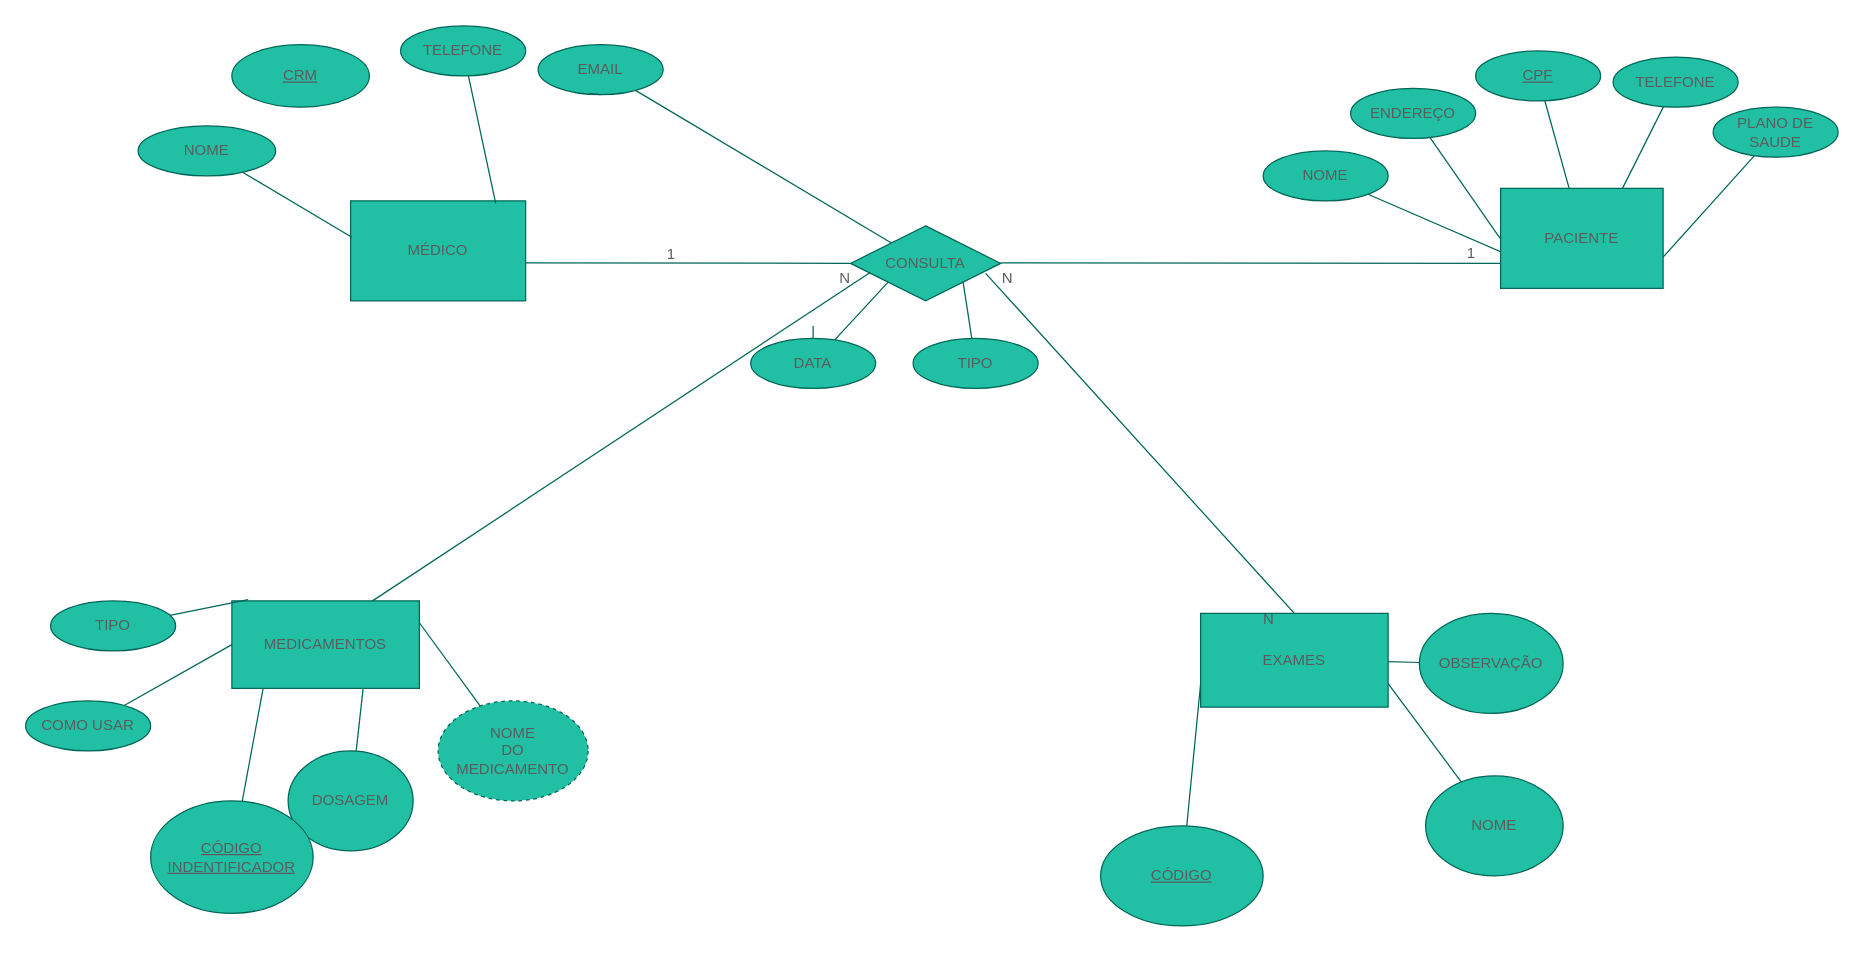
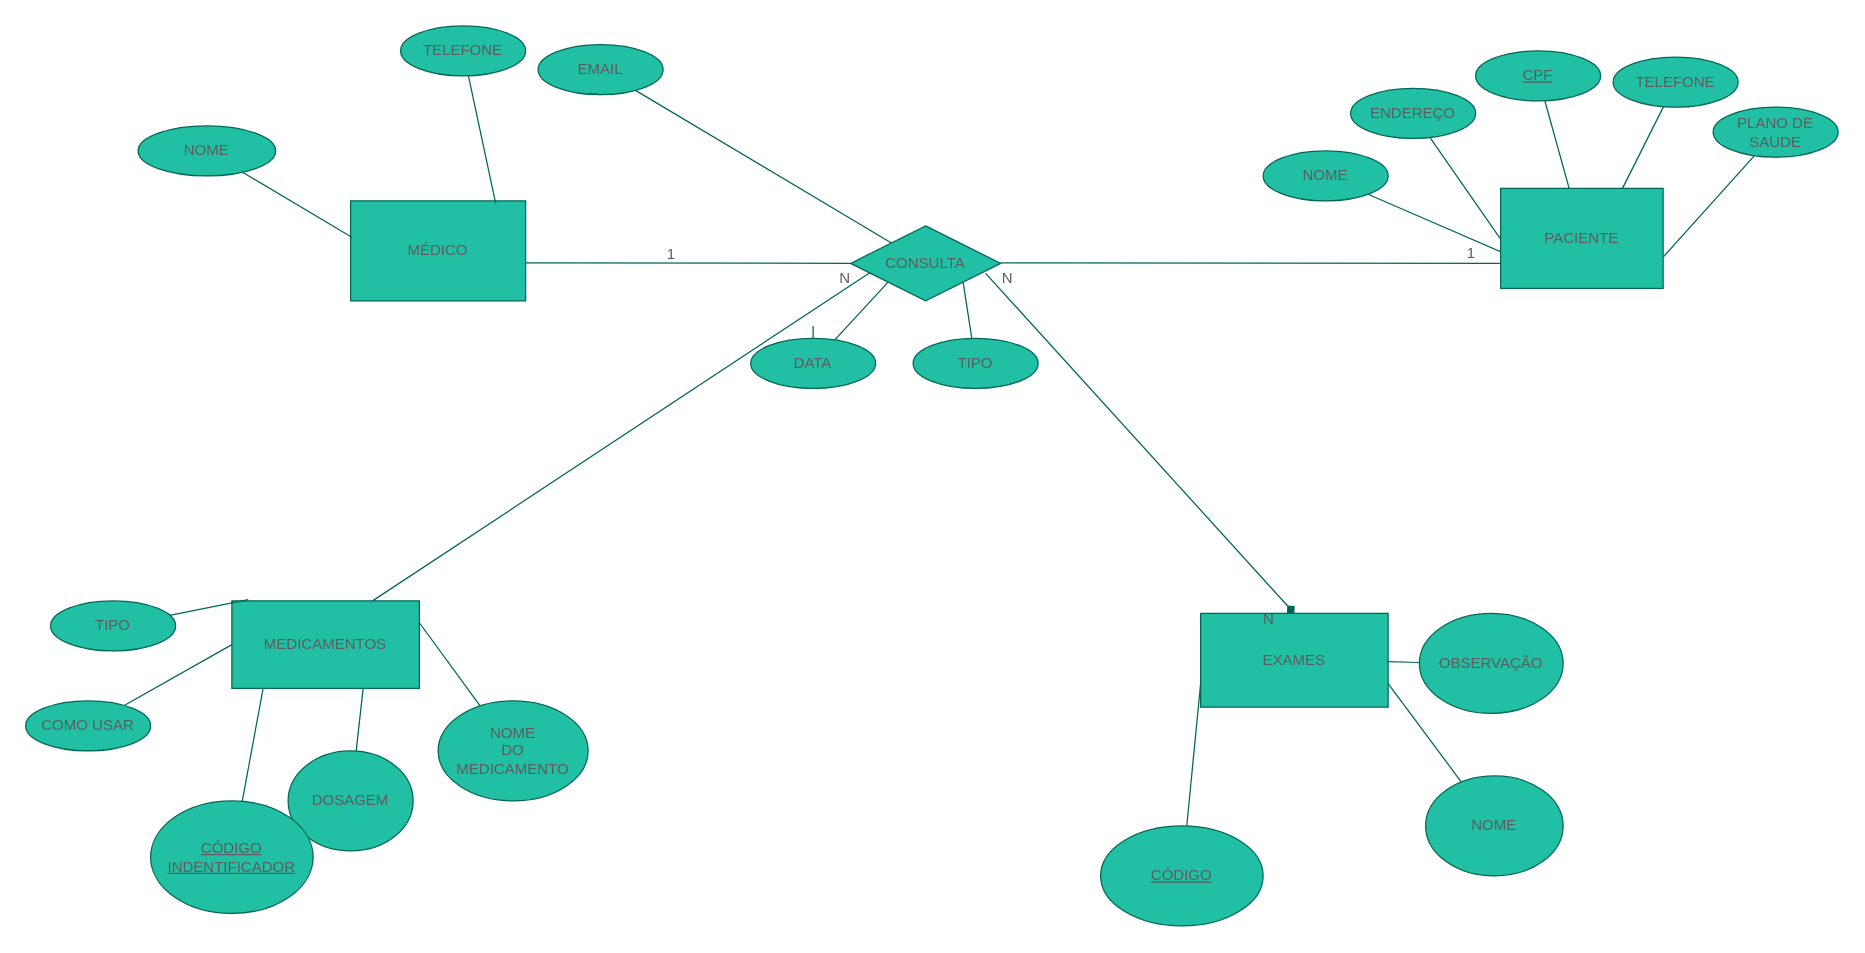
(301, 76) -> none
(1290, 609) -> (1287, 605)
(513, 751) -> (513, 751)
